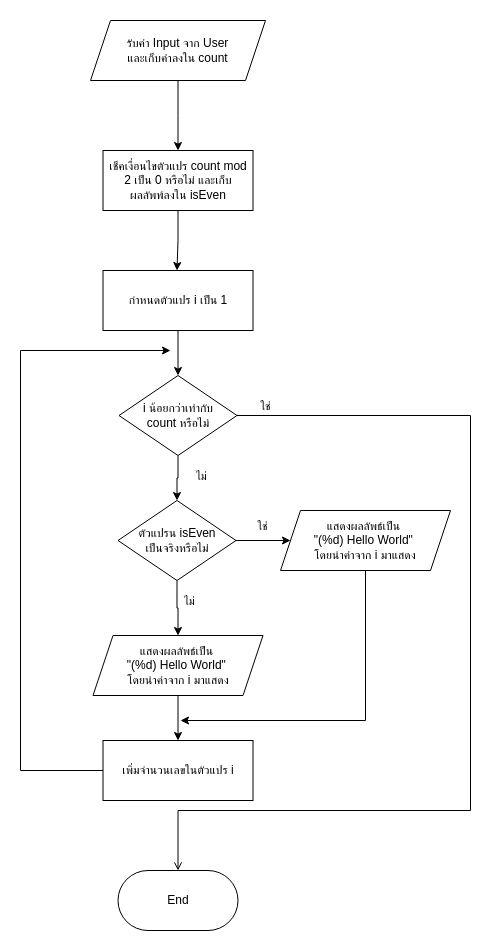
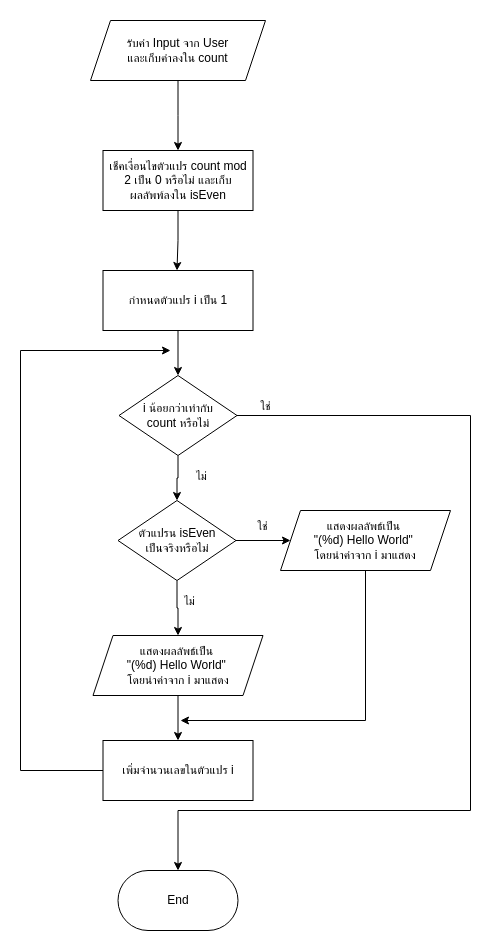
(178, 863) -> (178, 862)
